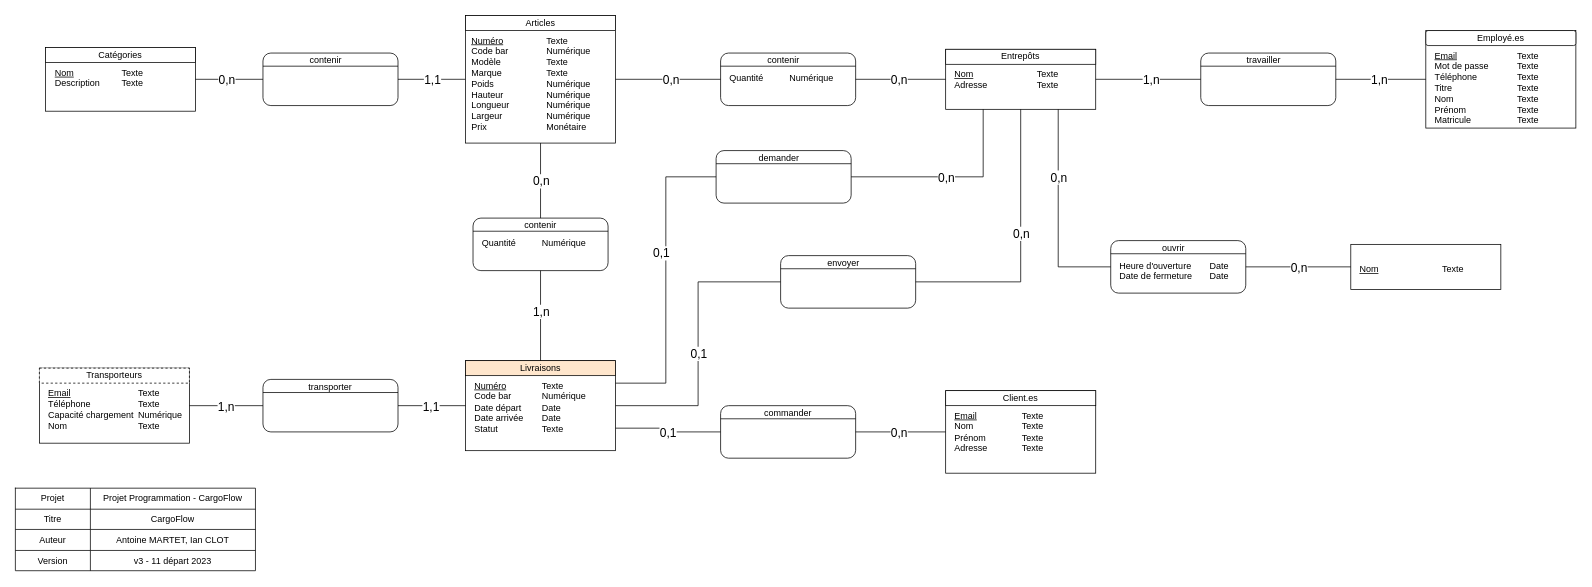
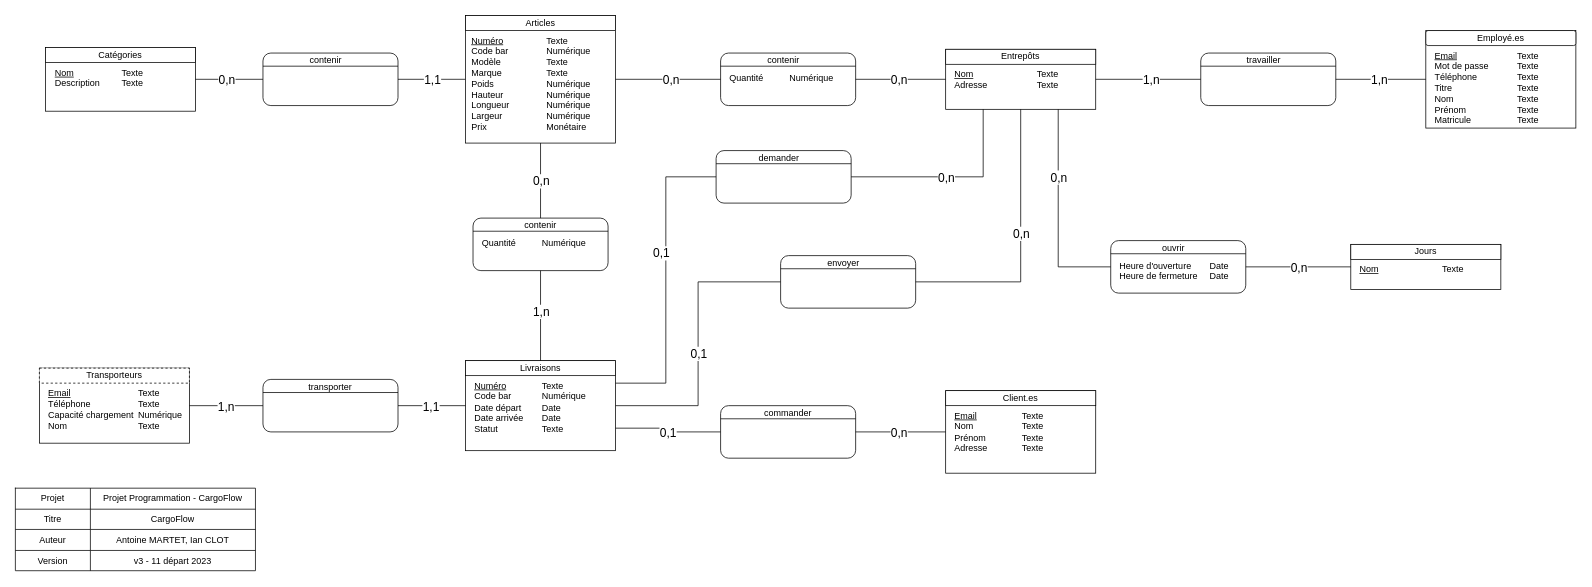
none -> (1425, 252)
(1160, 282) -> (1160, 282)
(540, 368) -> (540, 368)
